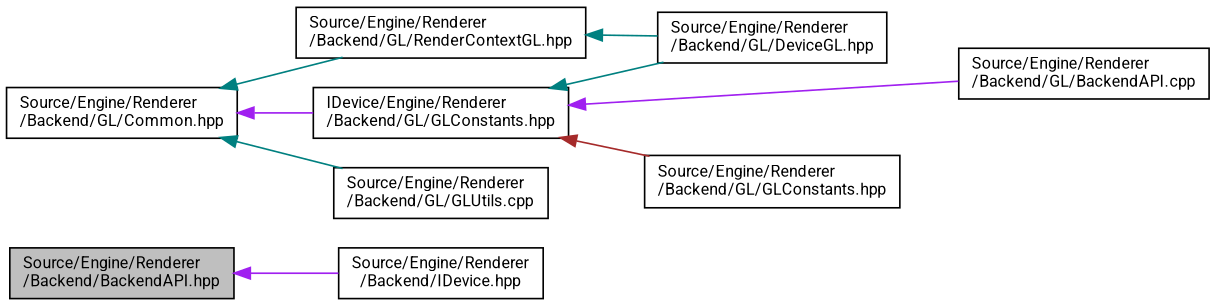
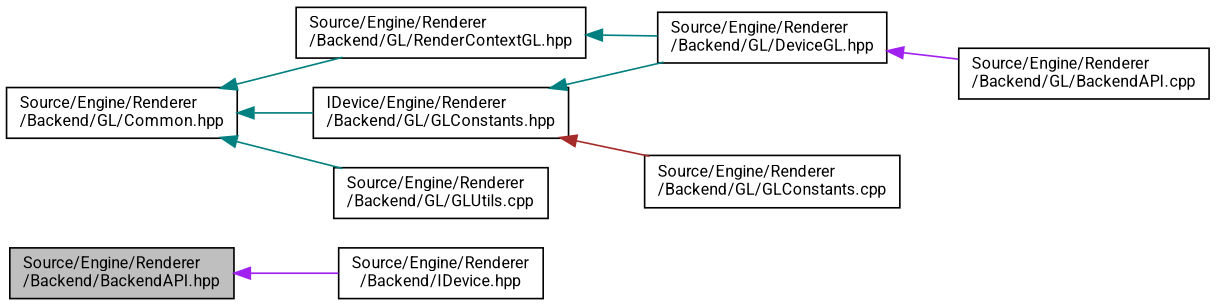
(772, 93) -> (931, 56)
(284, 113) -> (284, 113)
(772, 182) -> (772, 182)
